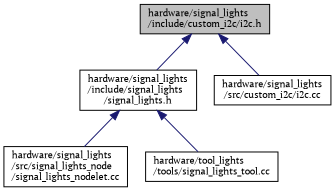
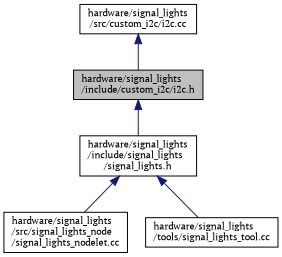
(242, 58) -> (138, 57)
(212, 167) -> (212, 232)
